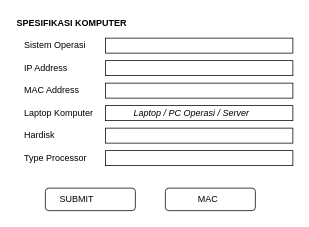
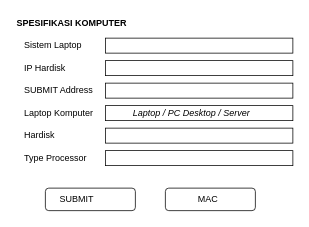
(56, 45) -> (55, 45)
(48, 68) -> (47, 68)
(51, 90) -> (58, 90)
(192, 113) -> (192, 113)
